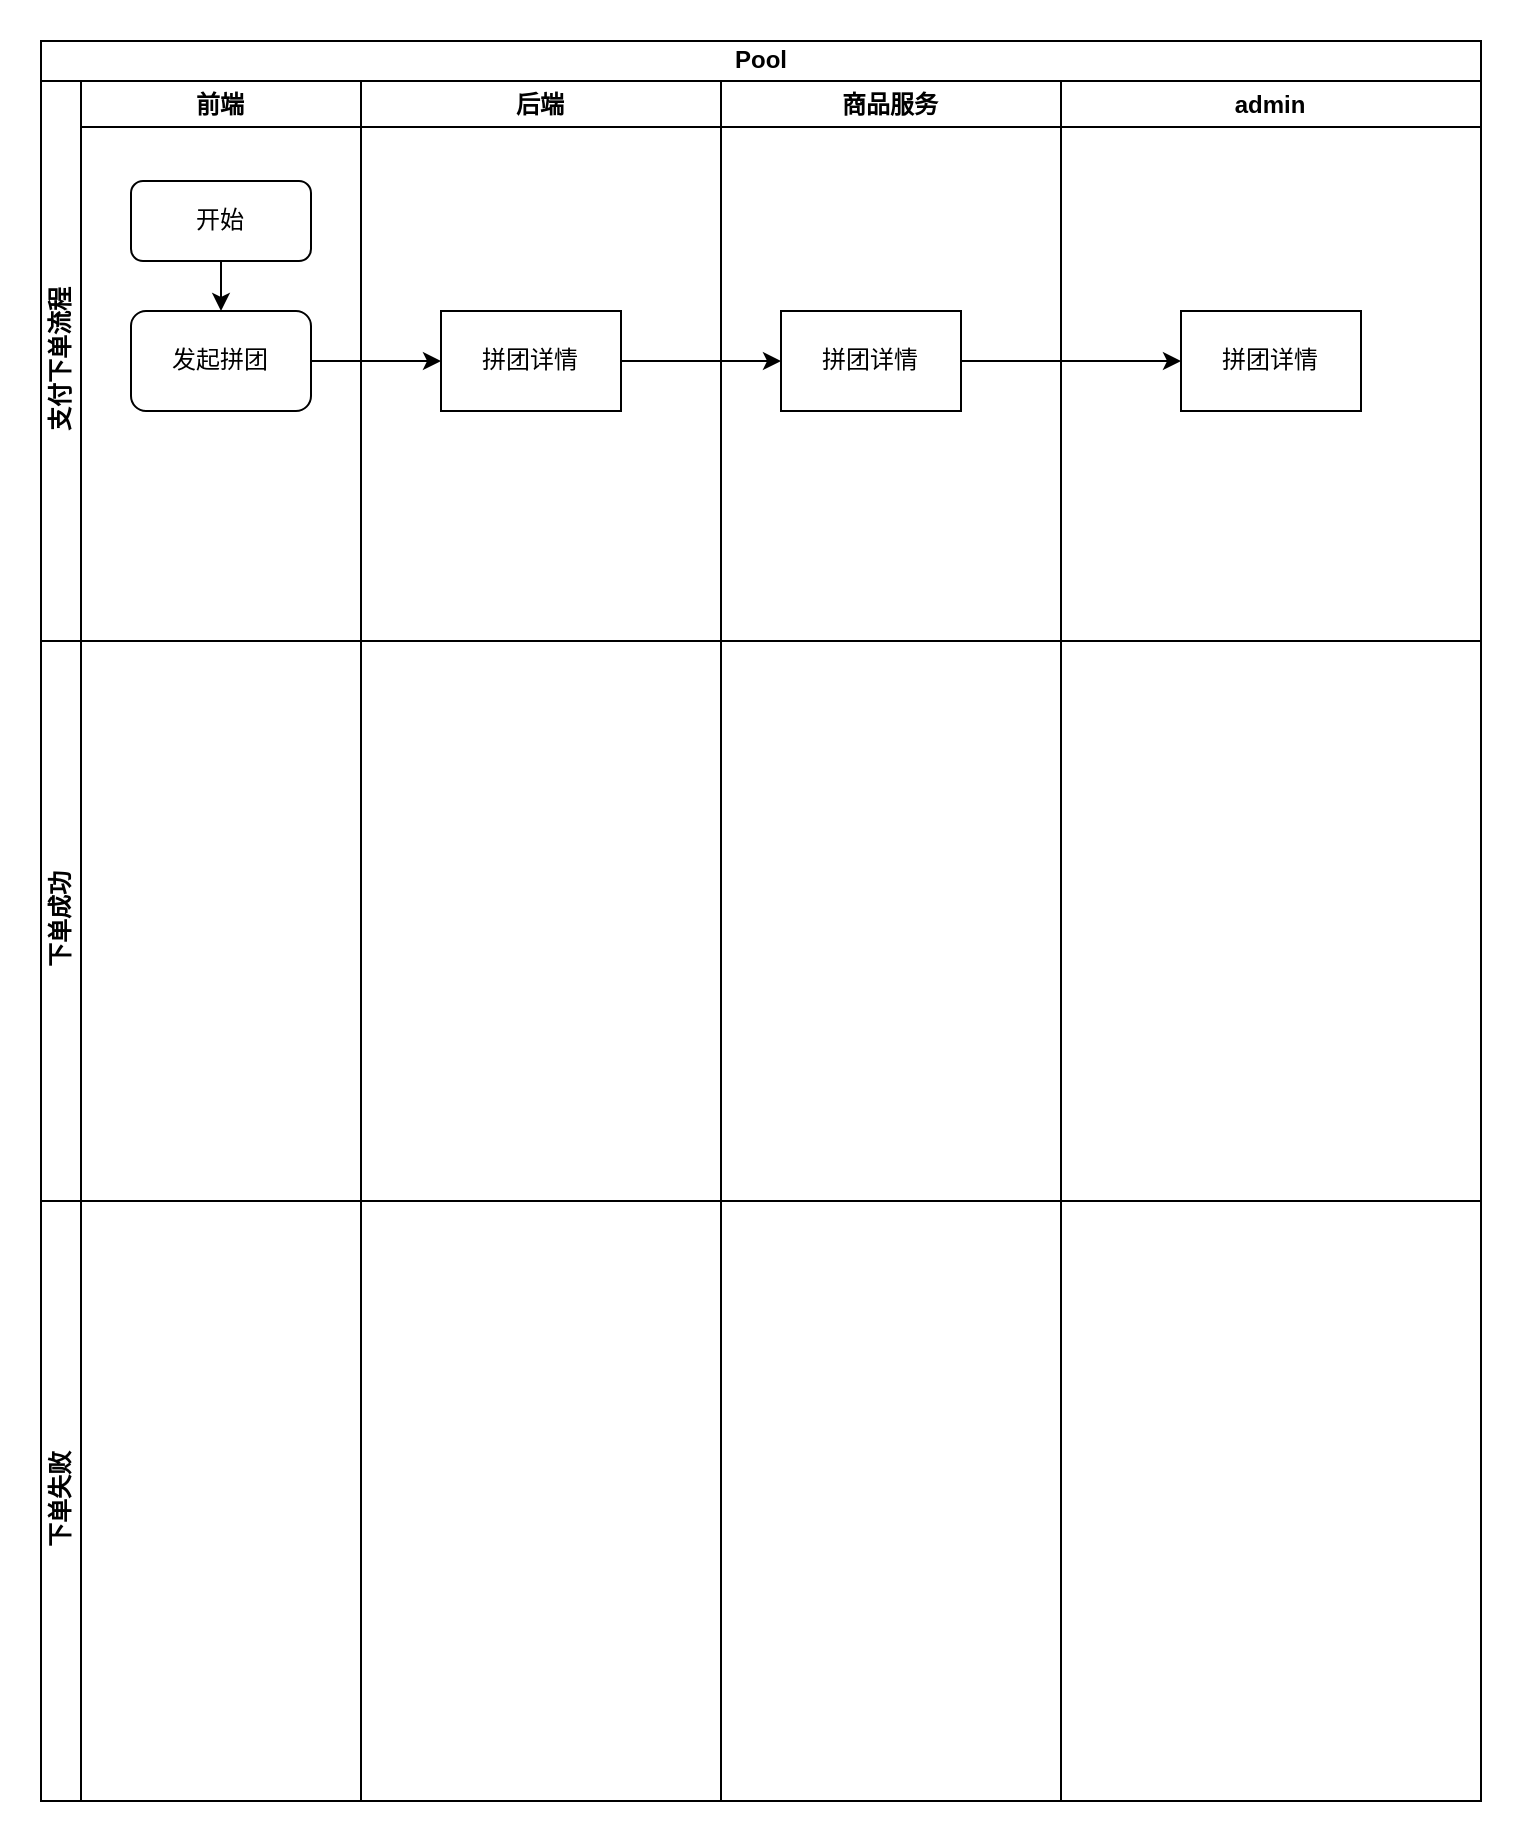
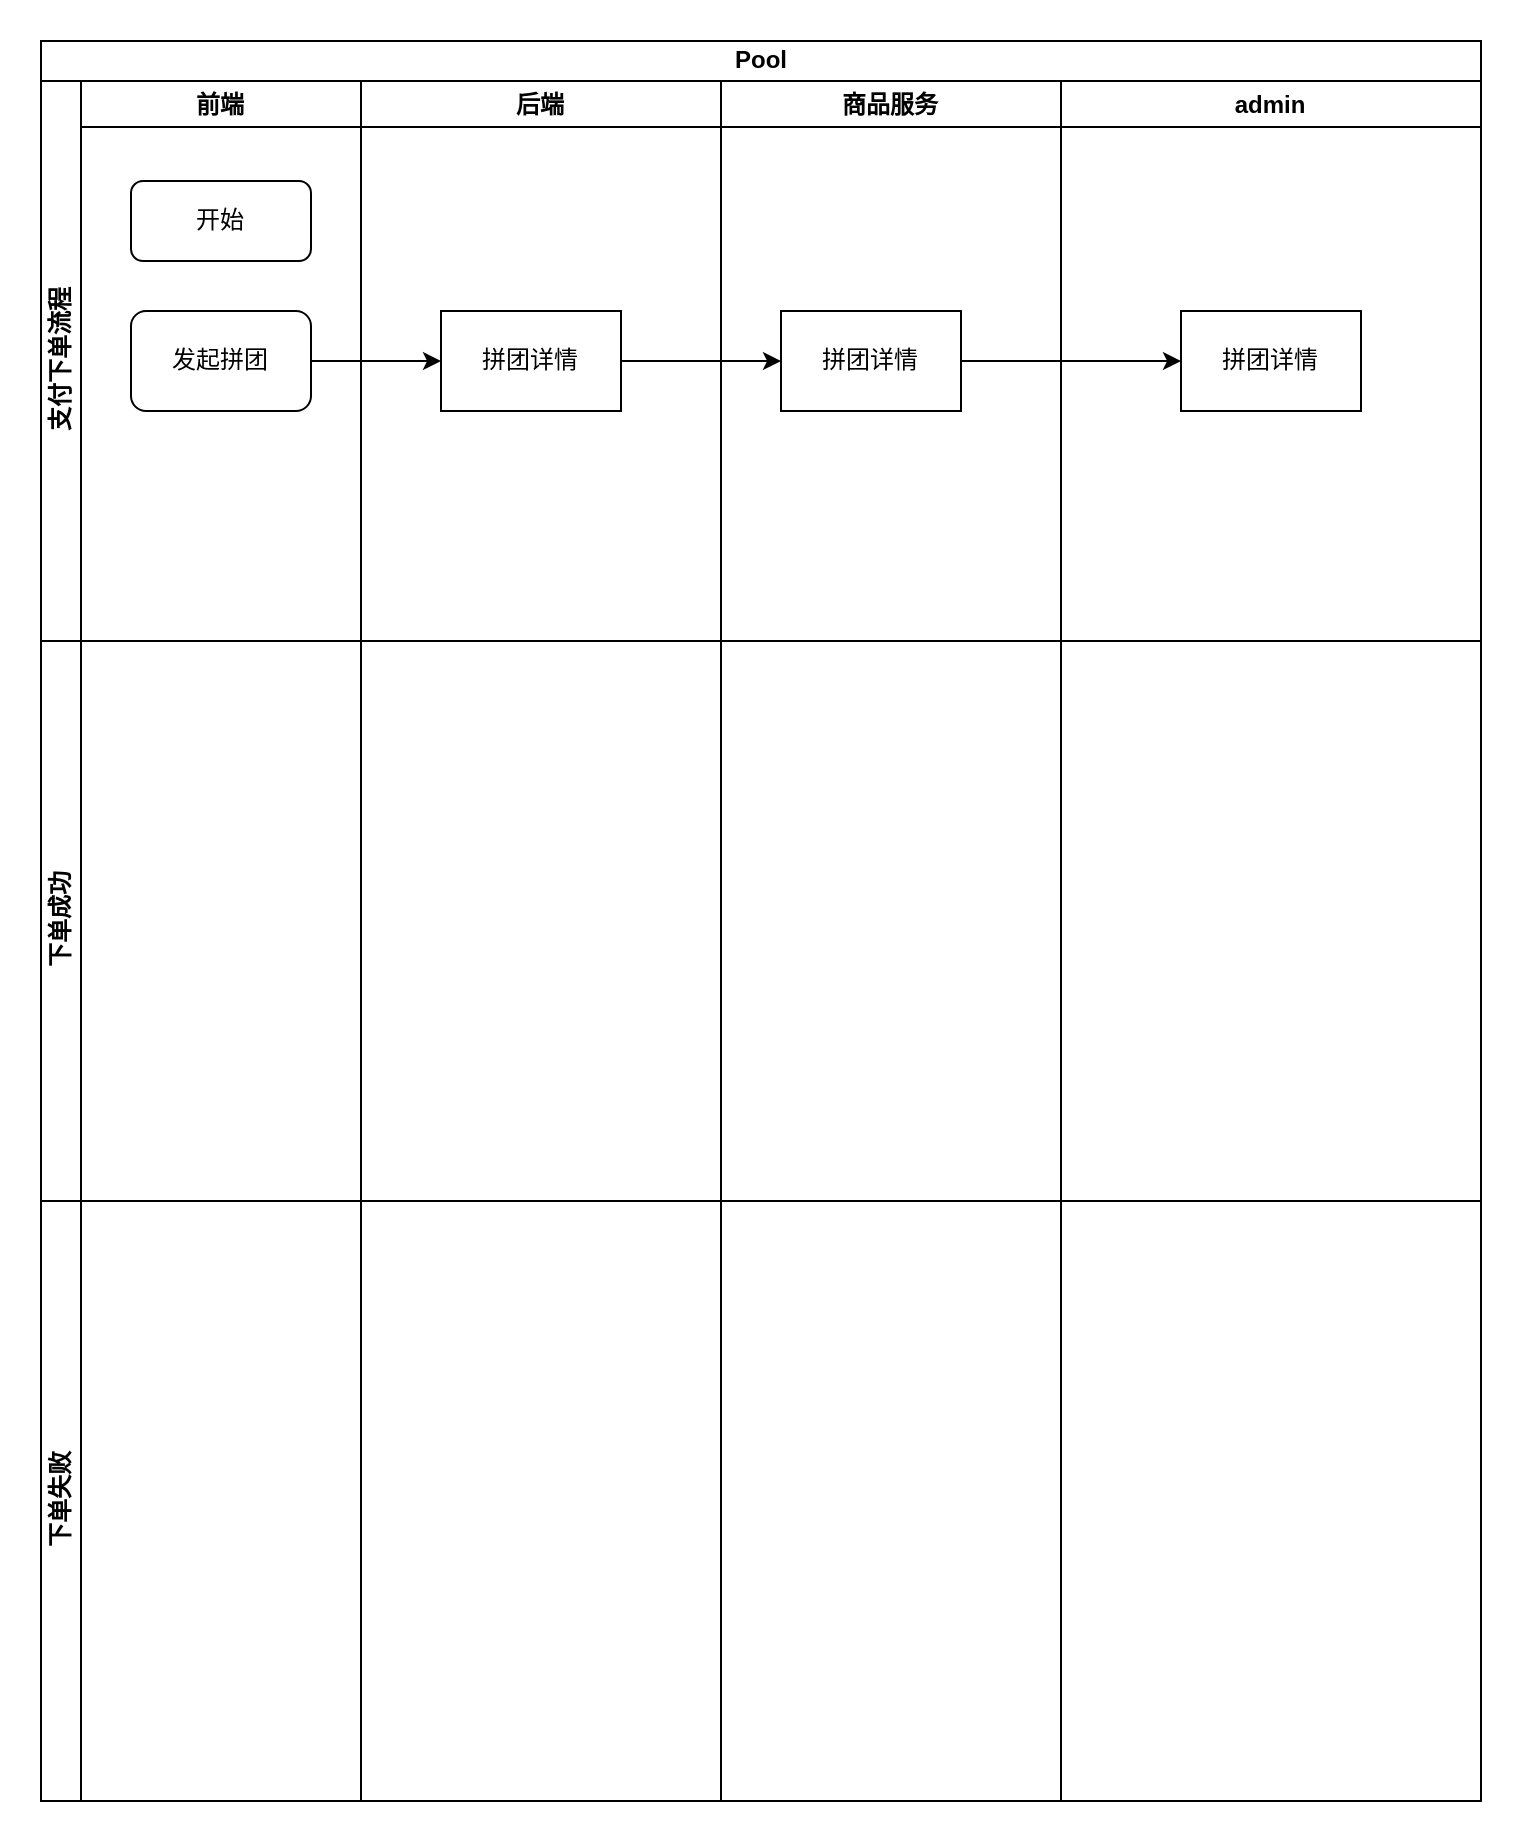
(221, 293) -> none
